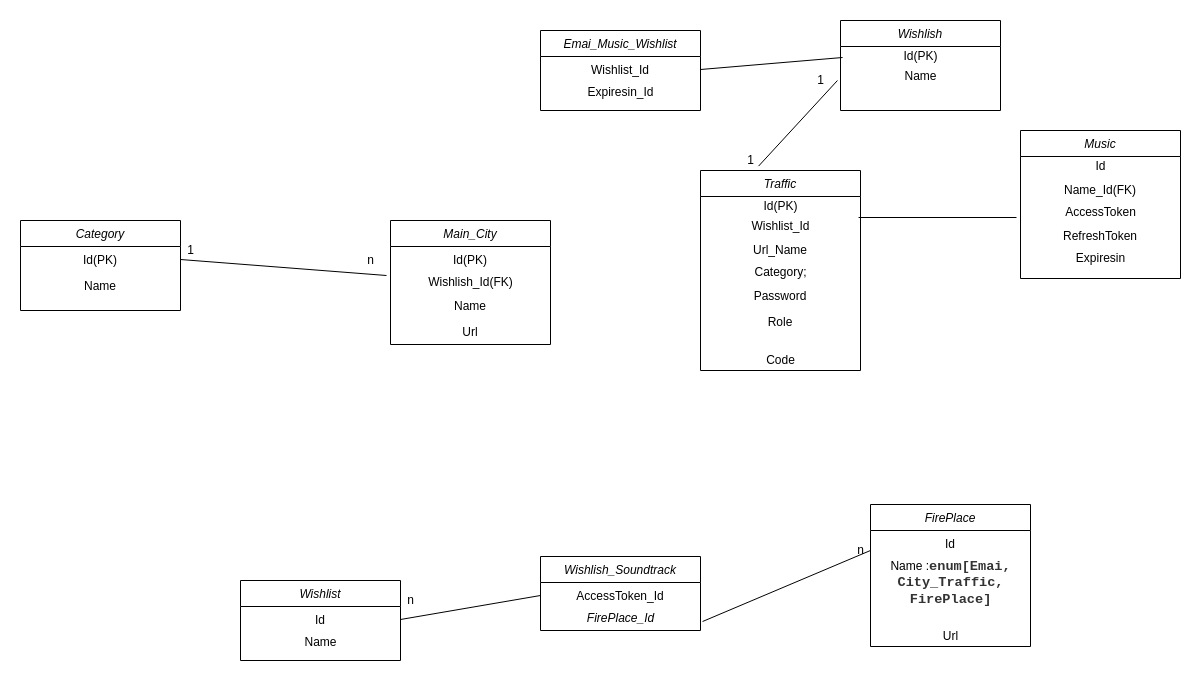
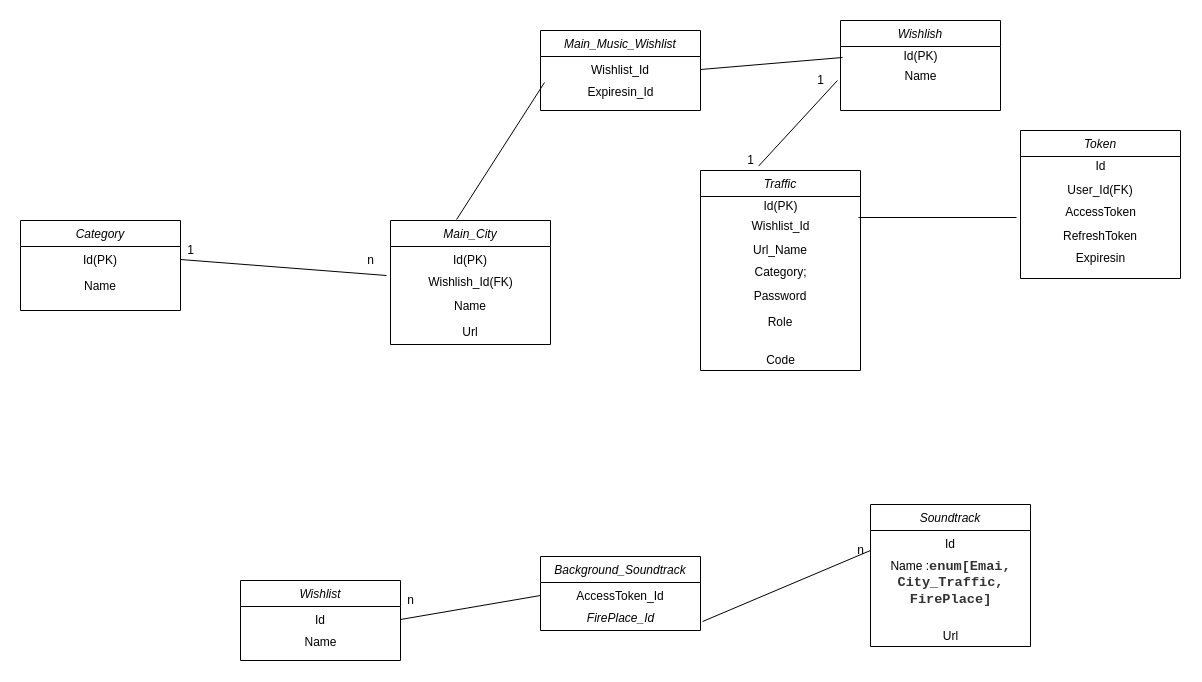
(620, 44) -> (620, 44)
(1100, 144) -> (1100, 144)
none -> (501, 151)
(1100, 190) -> (1100, 190)
(950, 518) -> (950, 518)
(620, 570) -> (620, 570)
